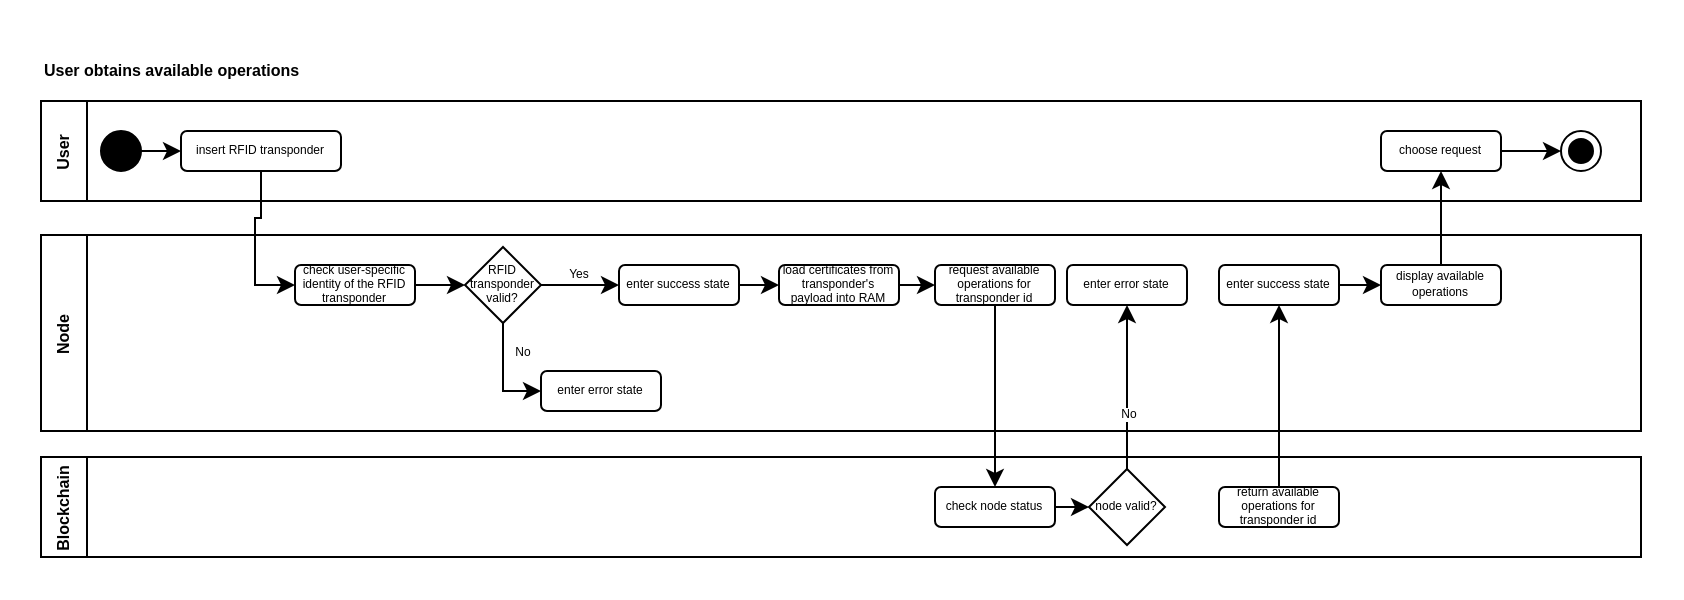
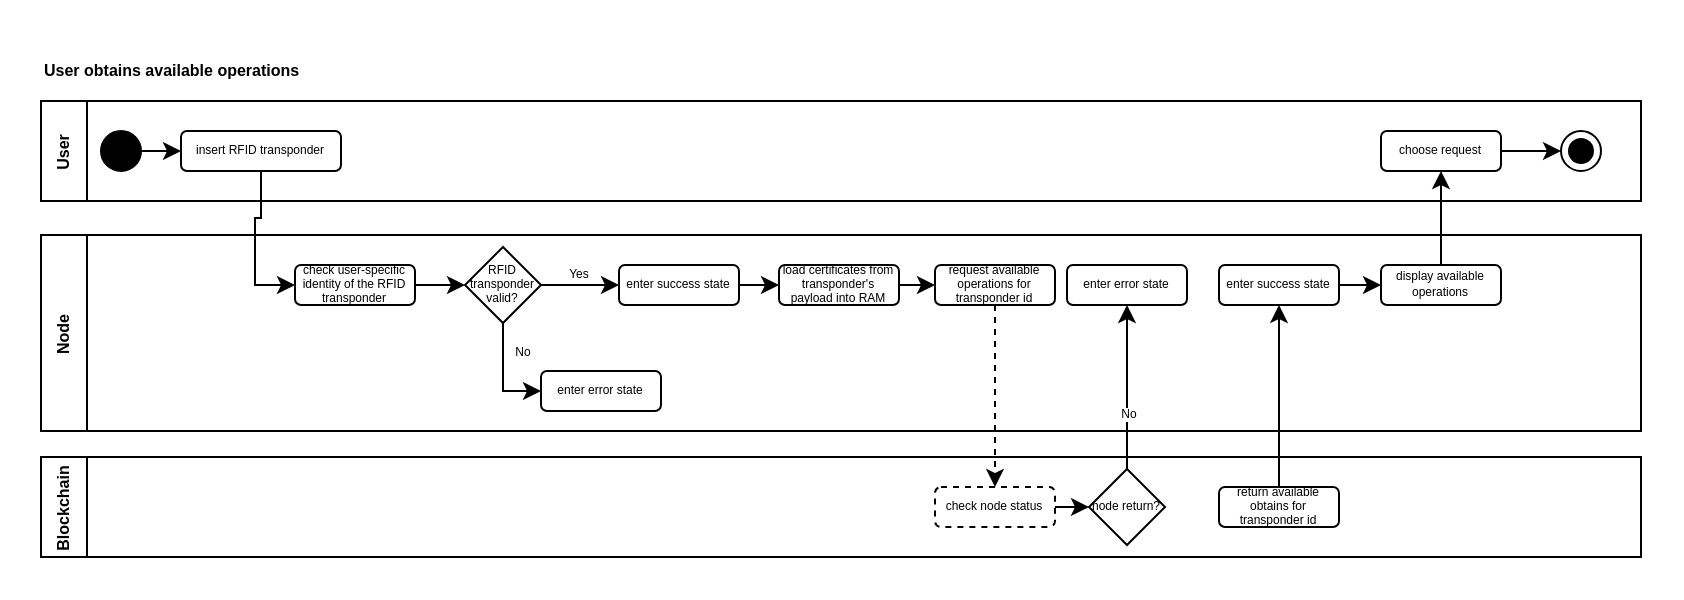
(995, 366) -> (995, 366)
(995, 507) -> (995, 507)
(1127, 507) -> (1127, 507)
(1279, 507) -> (1279, 507)
